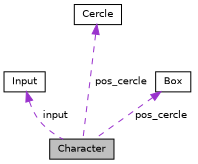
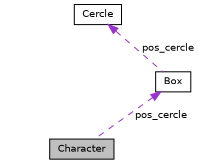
(25, 82) -> none
(89, 87) -> (140, 52)
